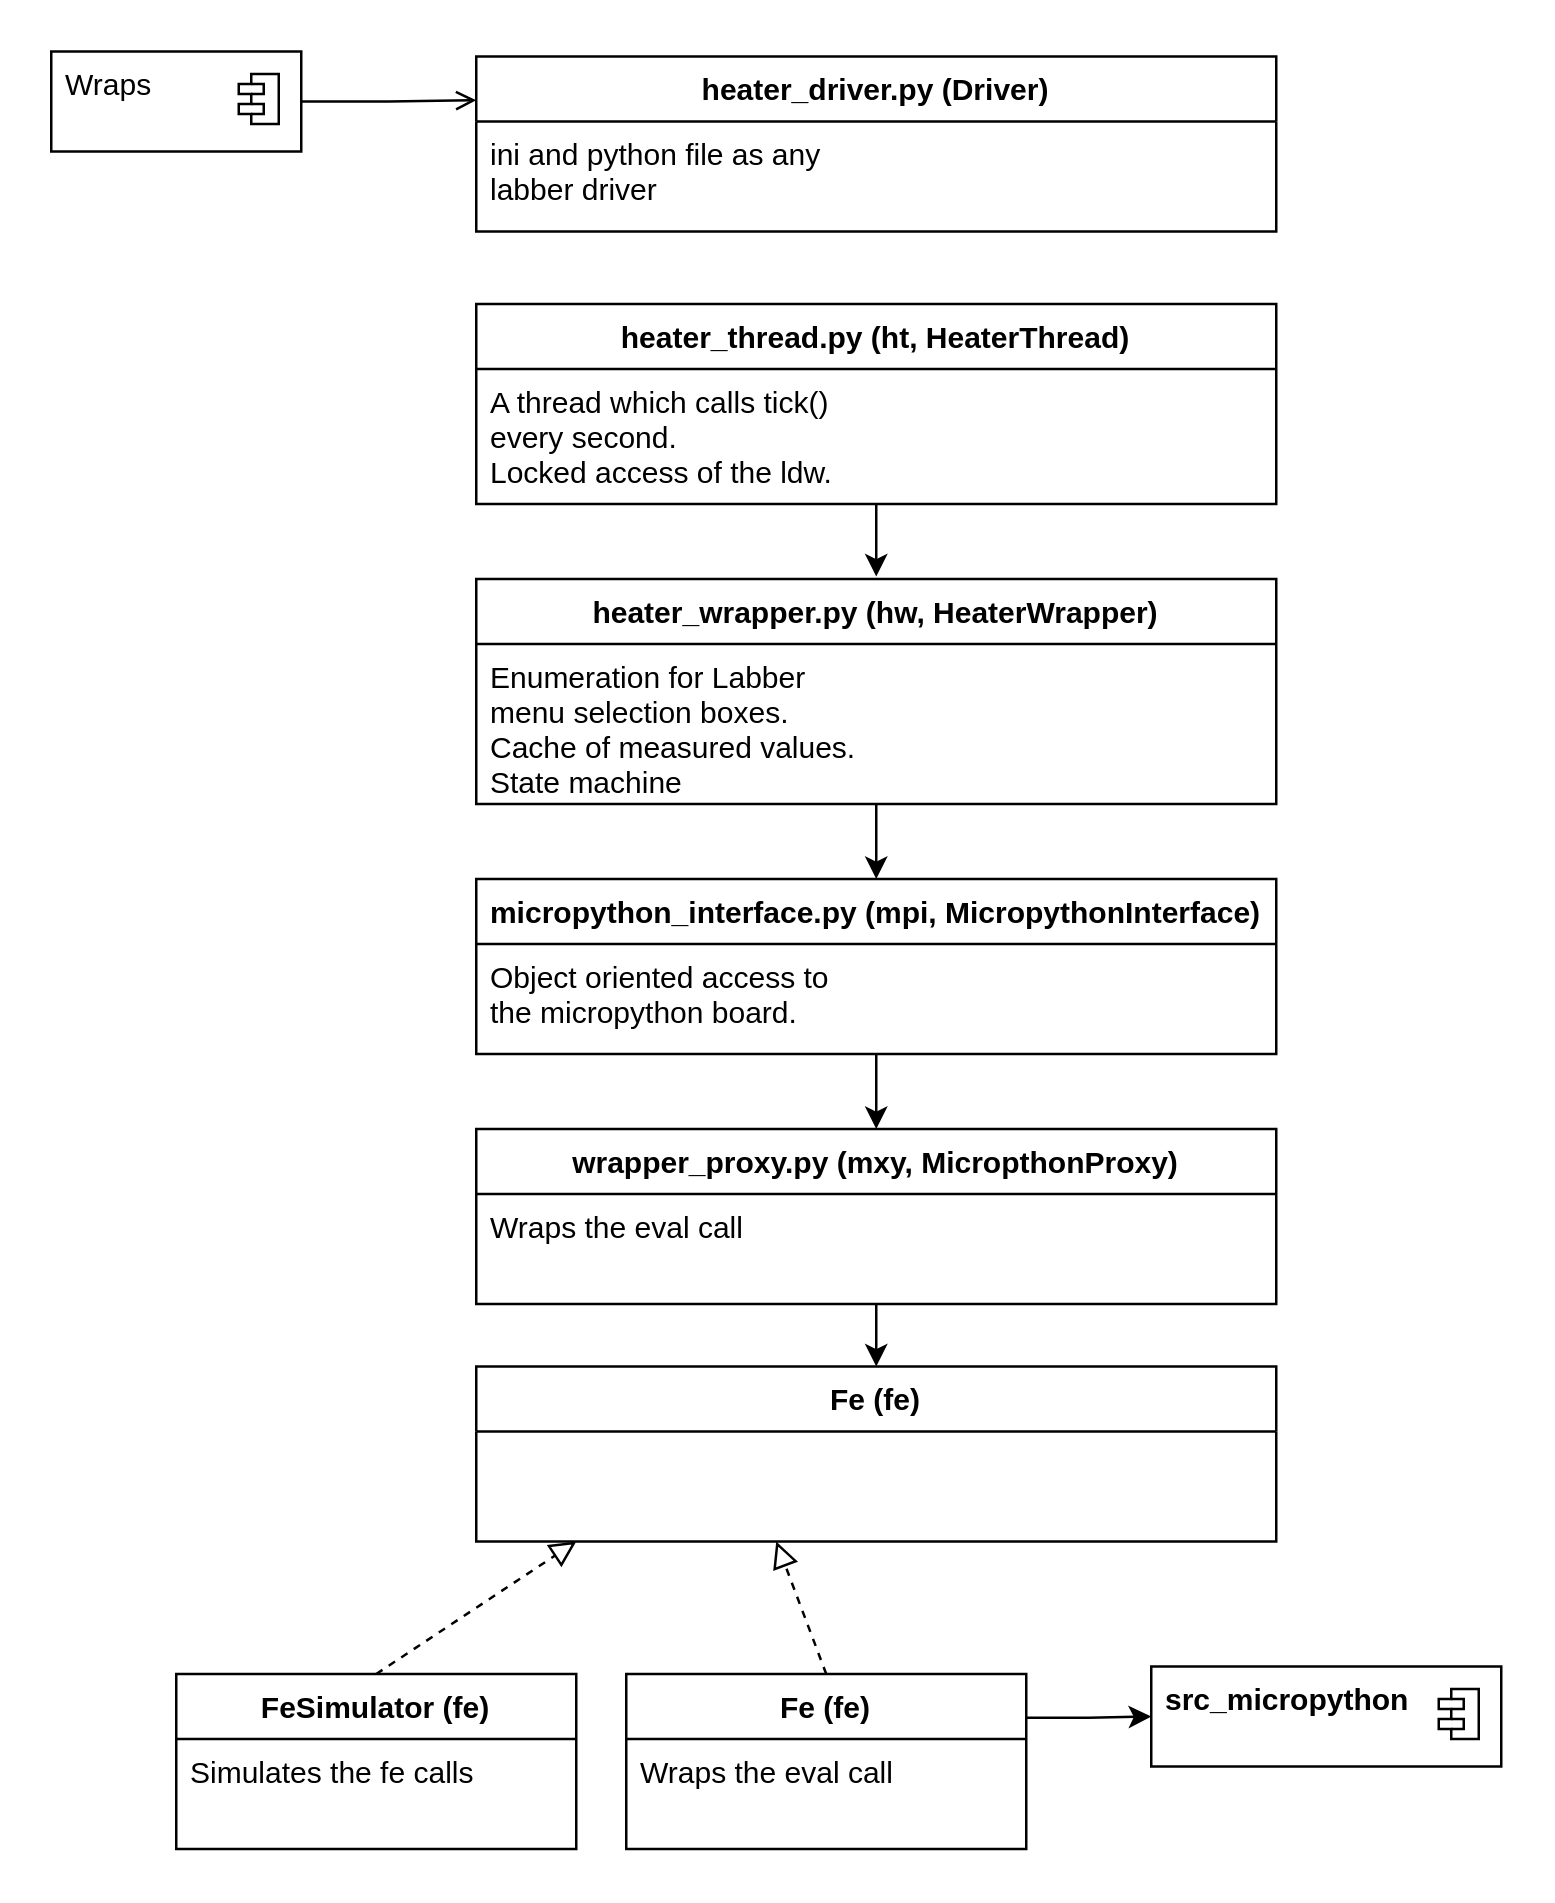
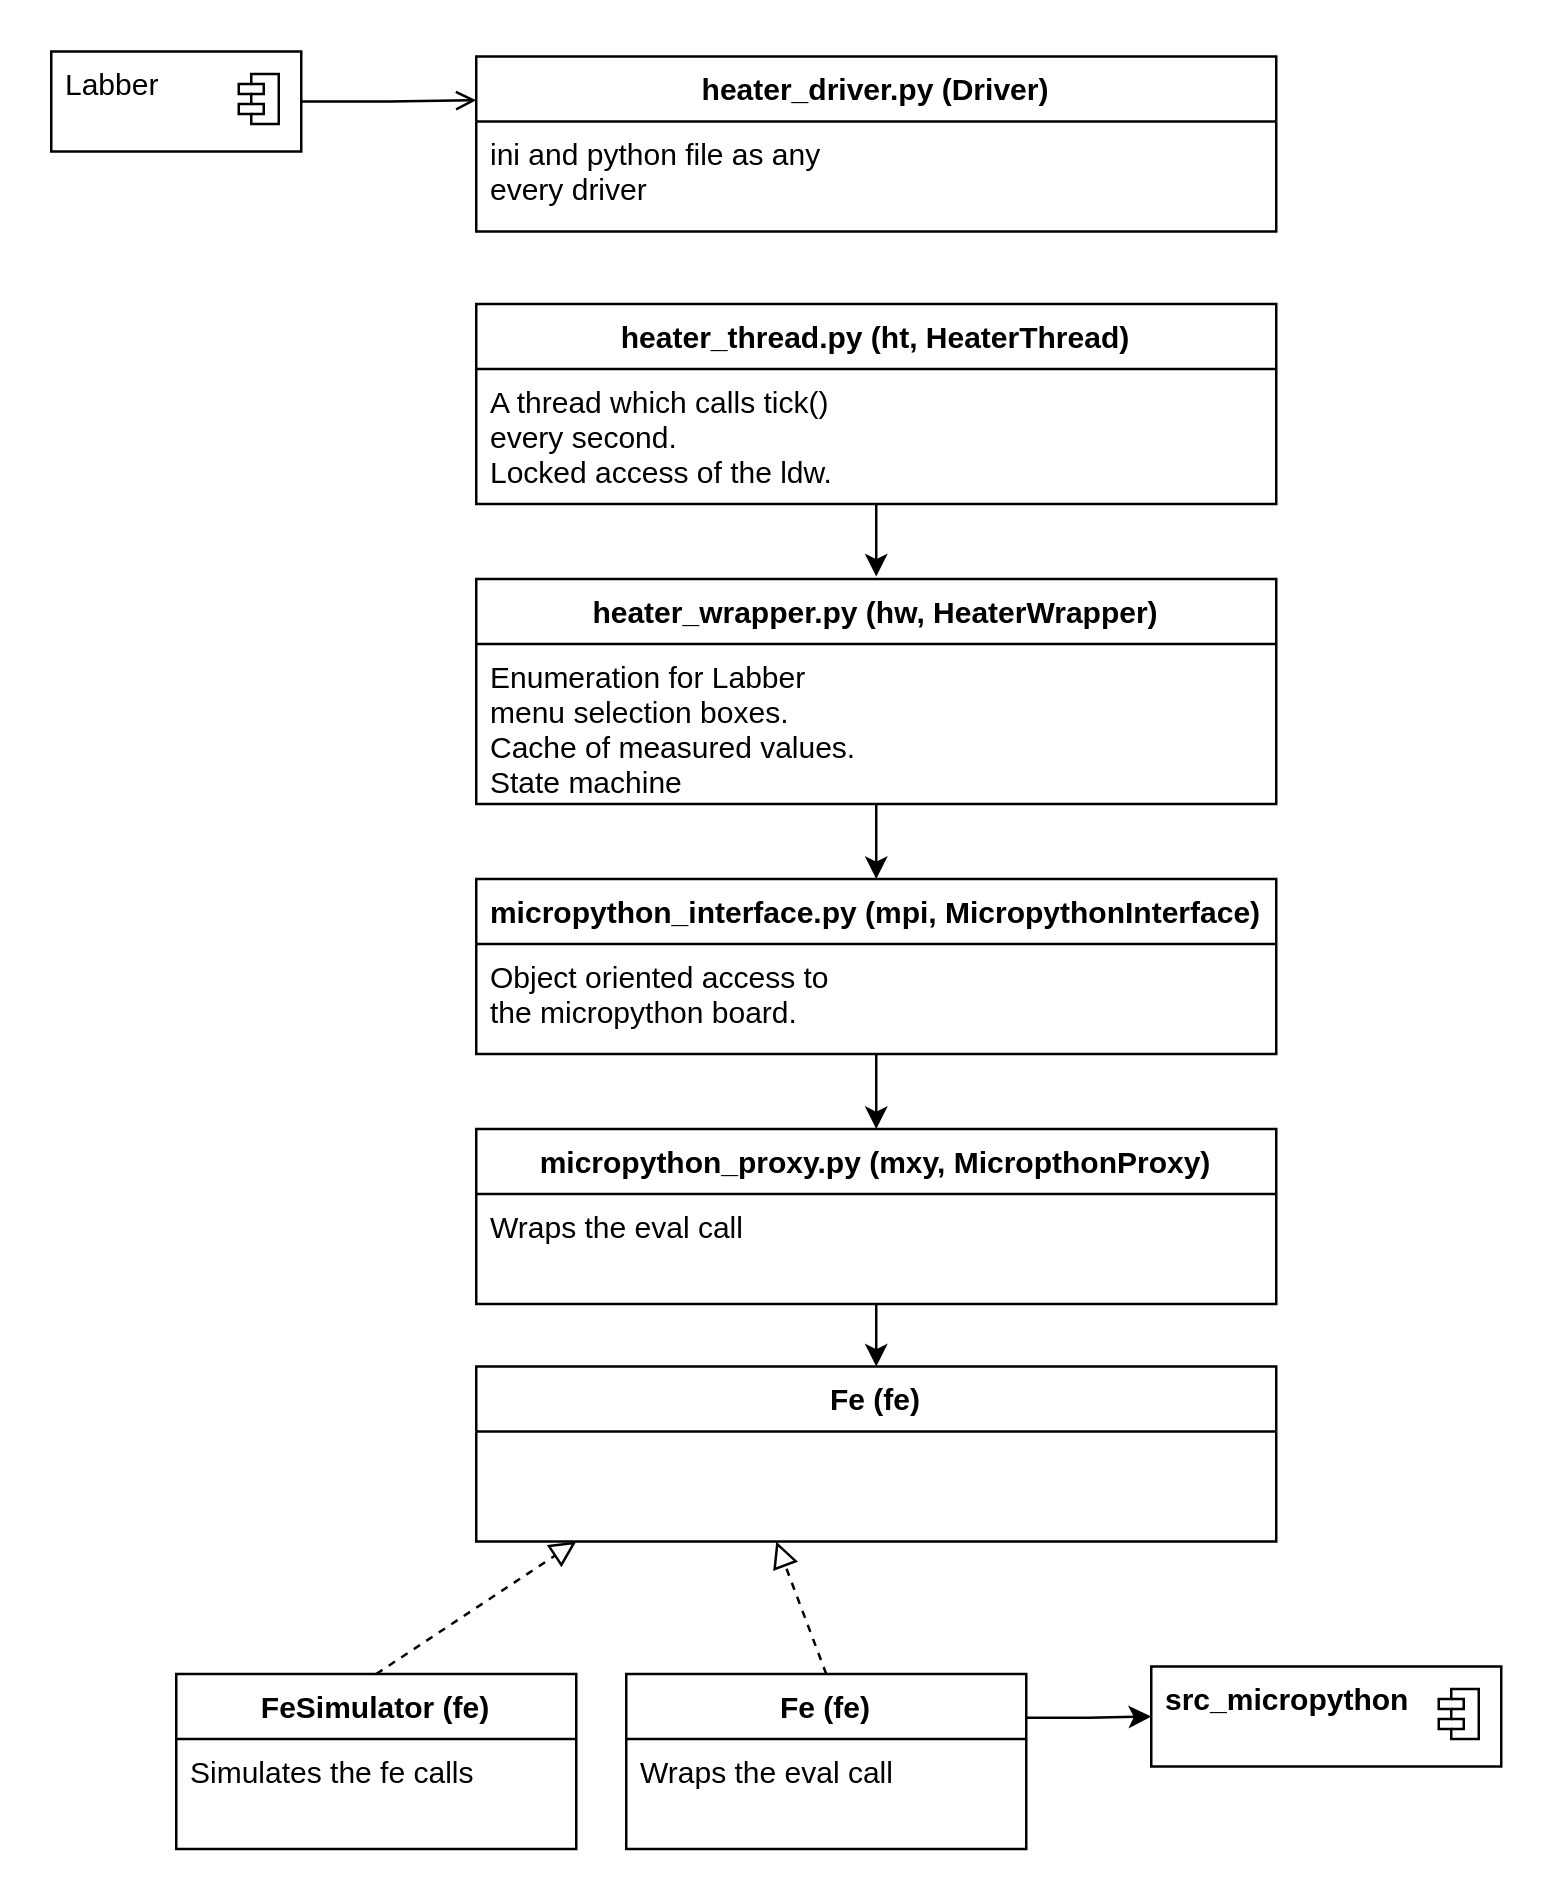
(108, 87) -> (117, 87)
(673, 155) -> (673, 155)
(875, 1163) -> (875, 1163)
